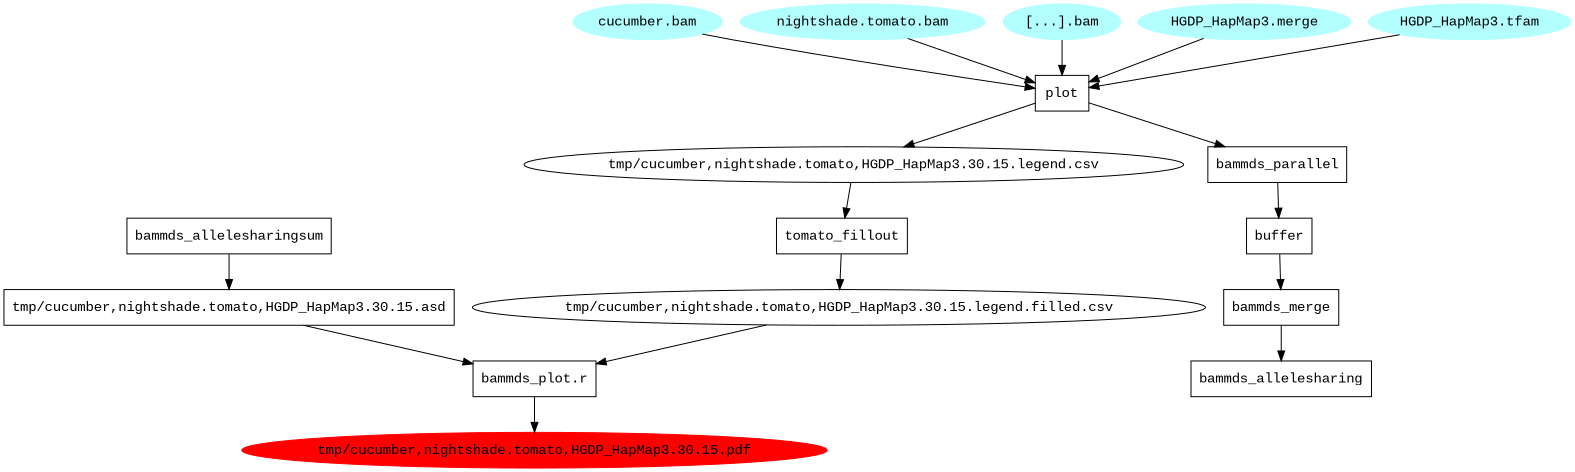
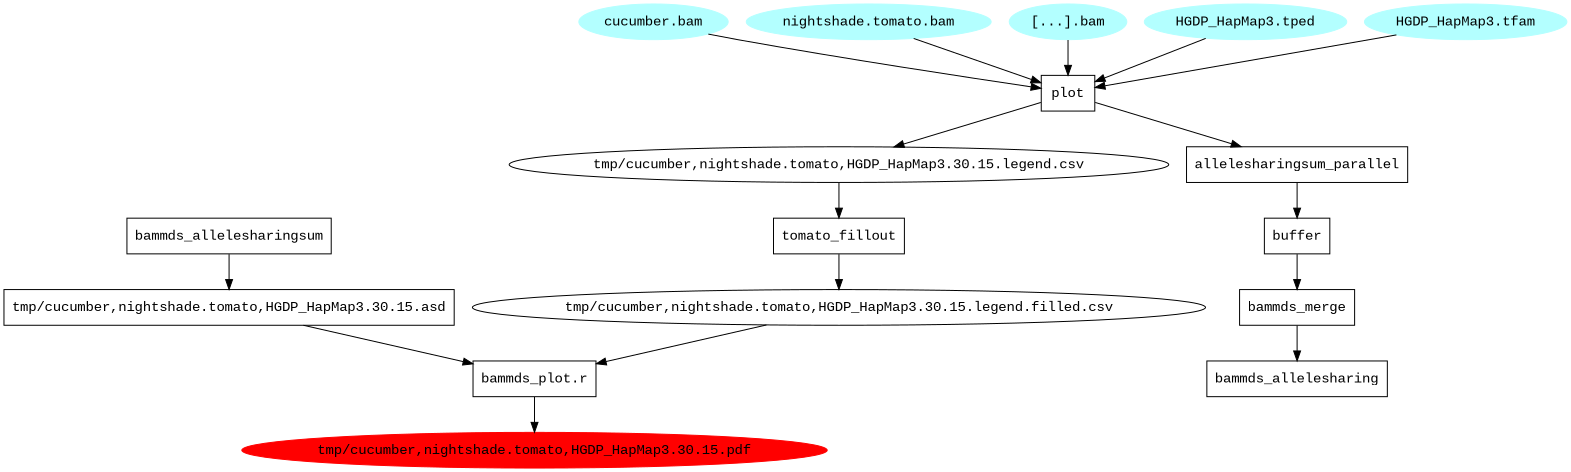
(1245, 22) -> (1246, 22)
(1277, 165) -> (1297, 165)
